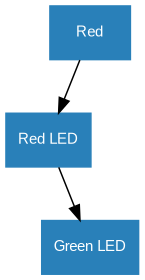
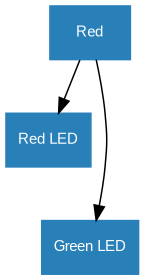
(67, 187) -> (107, 133)
